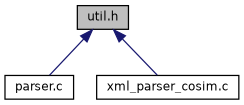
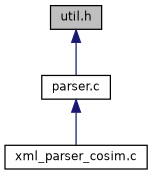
(140, 57) -> (76, 129)
